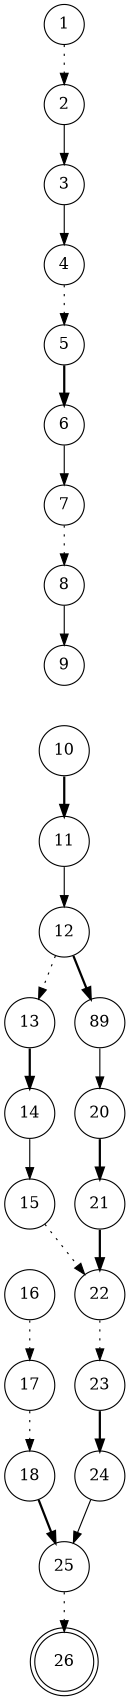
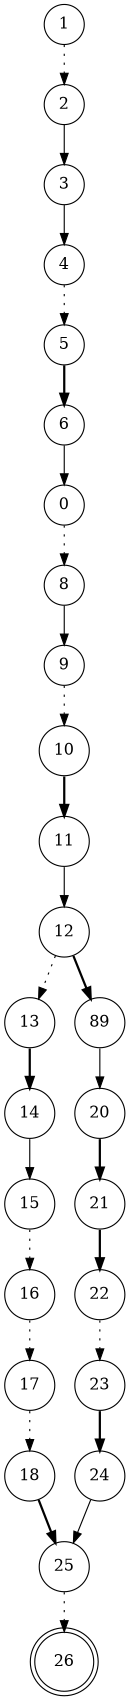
(64, 505) -> (64, 505)
none -> (64, 700)
(61, 1245) -> (30, 1244)
